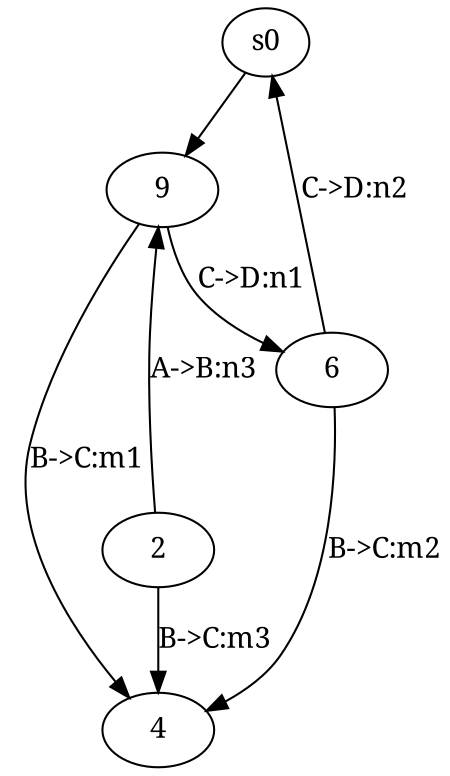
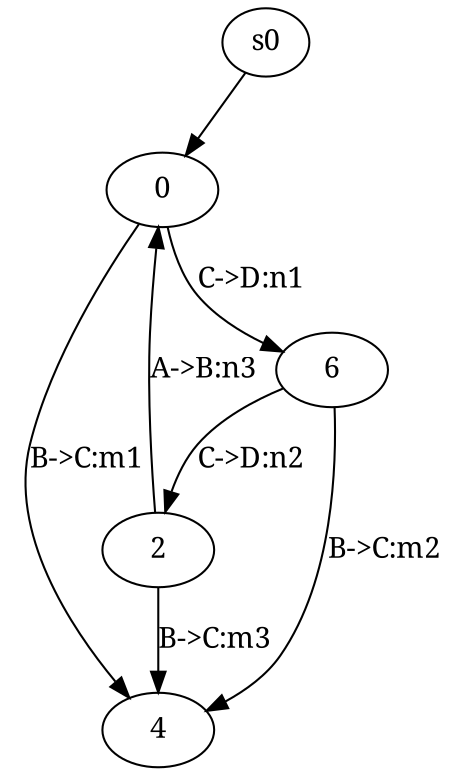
(162, 190) -> (162, 190)
(301, 215) -> (215, 428)
